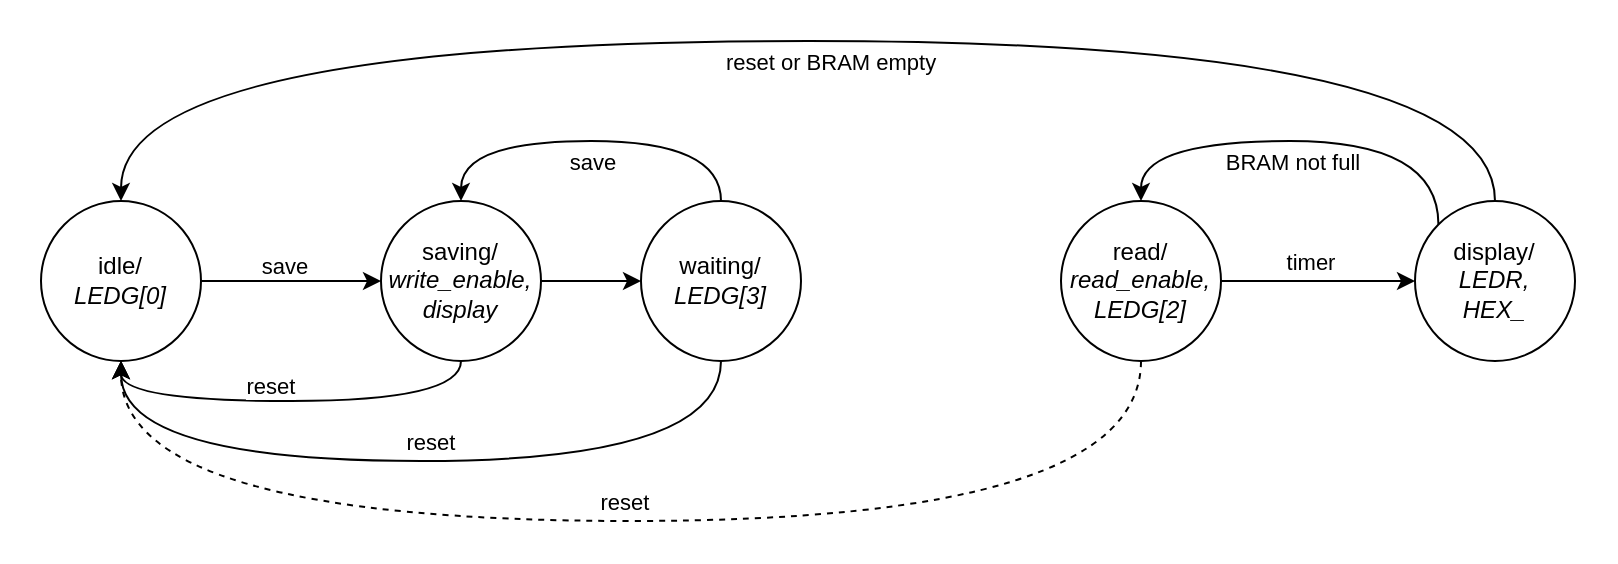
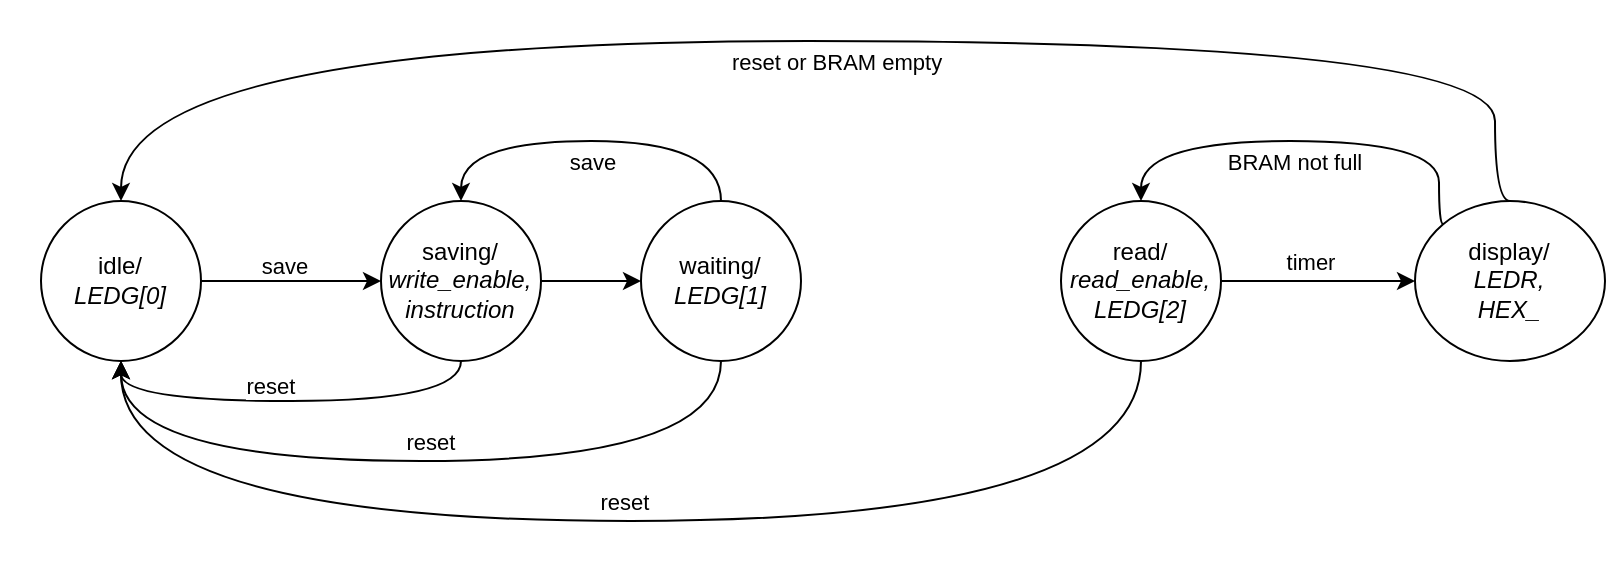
(461, 281) -> (461, 281)
(721, 281) -> (721, 281)
(1495, 281) -> (1510, 281)
(647, 521) -> (647, 521)
